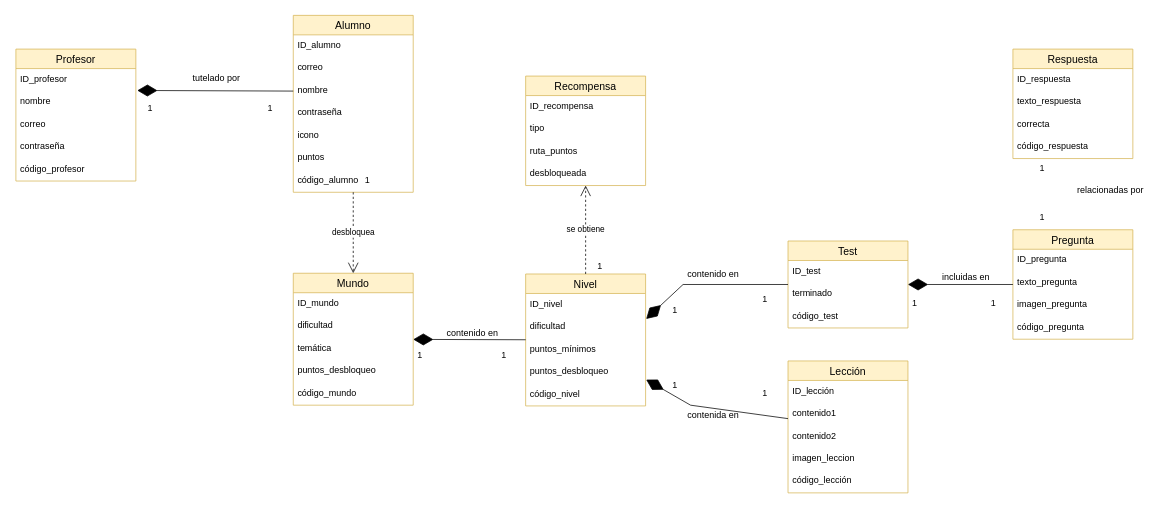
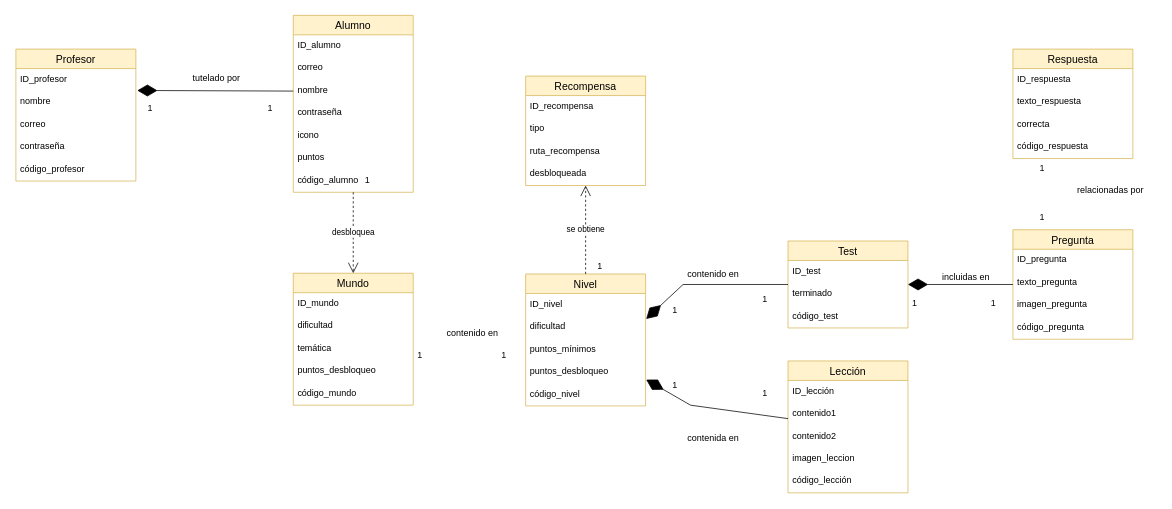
(557, 151) -> (567, 151)
(478, 340) -> none
(713, 417) -> (713, 439)
